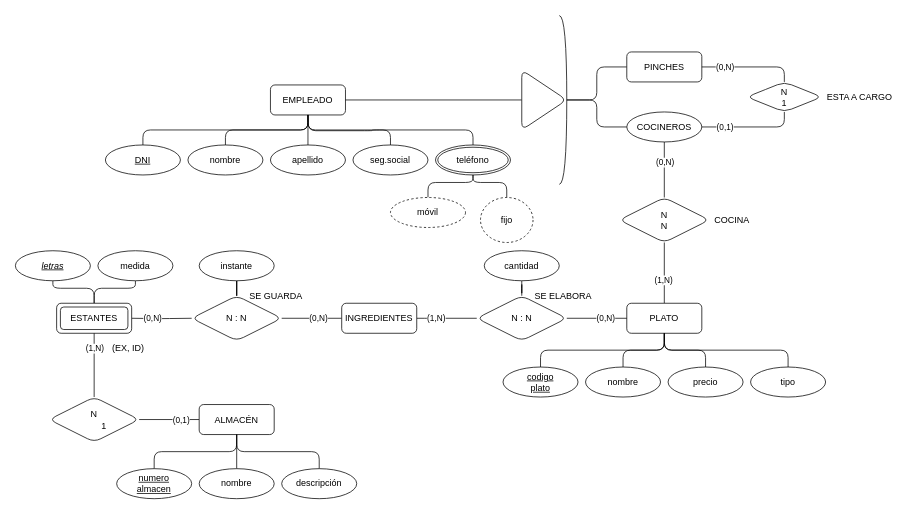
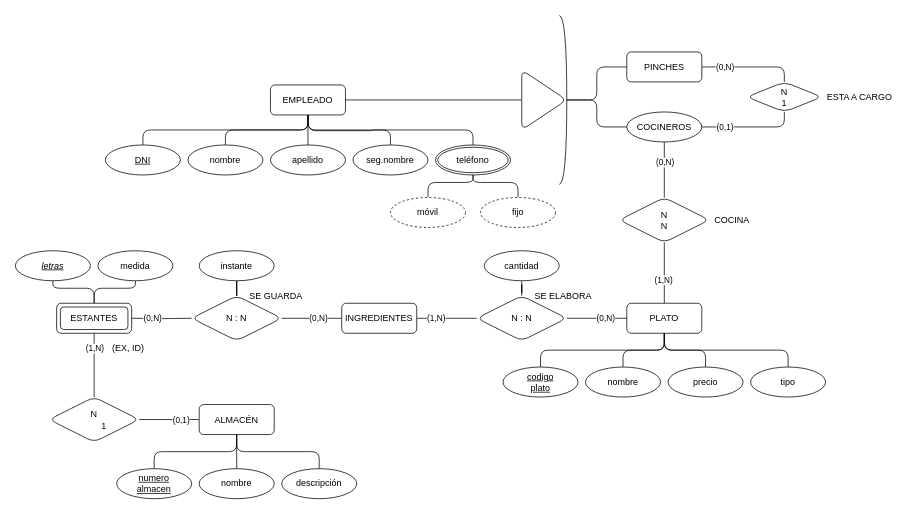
(390, 160) -> (390, 160)
(507, 220) -> (518, 212)
